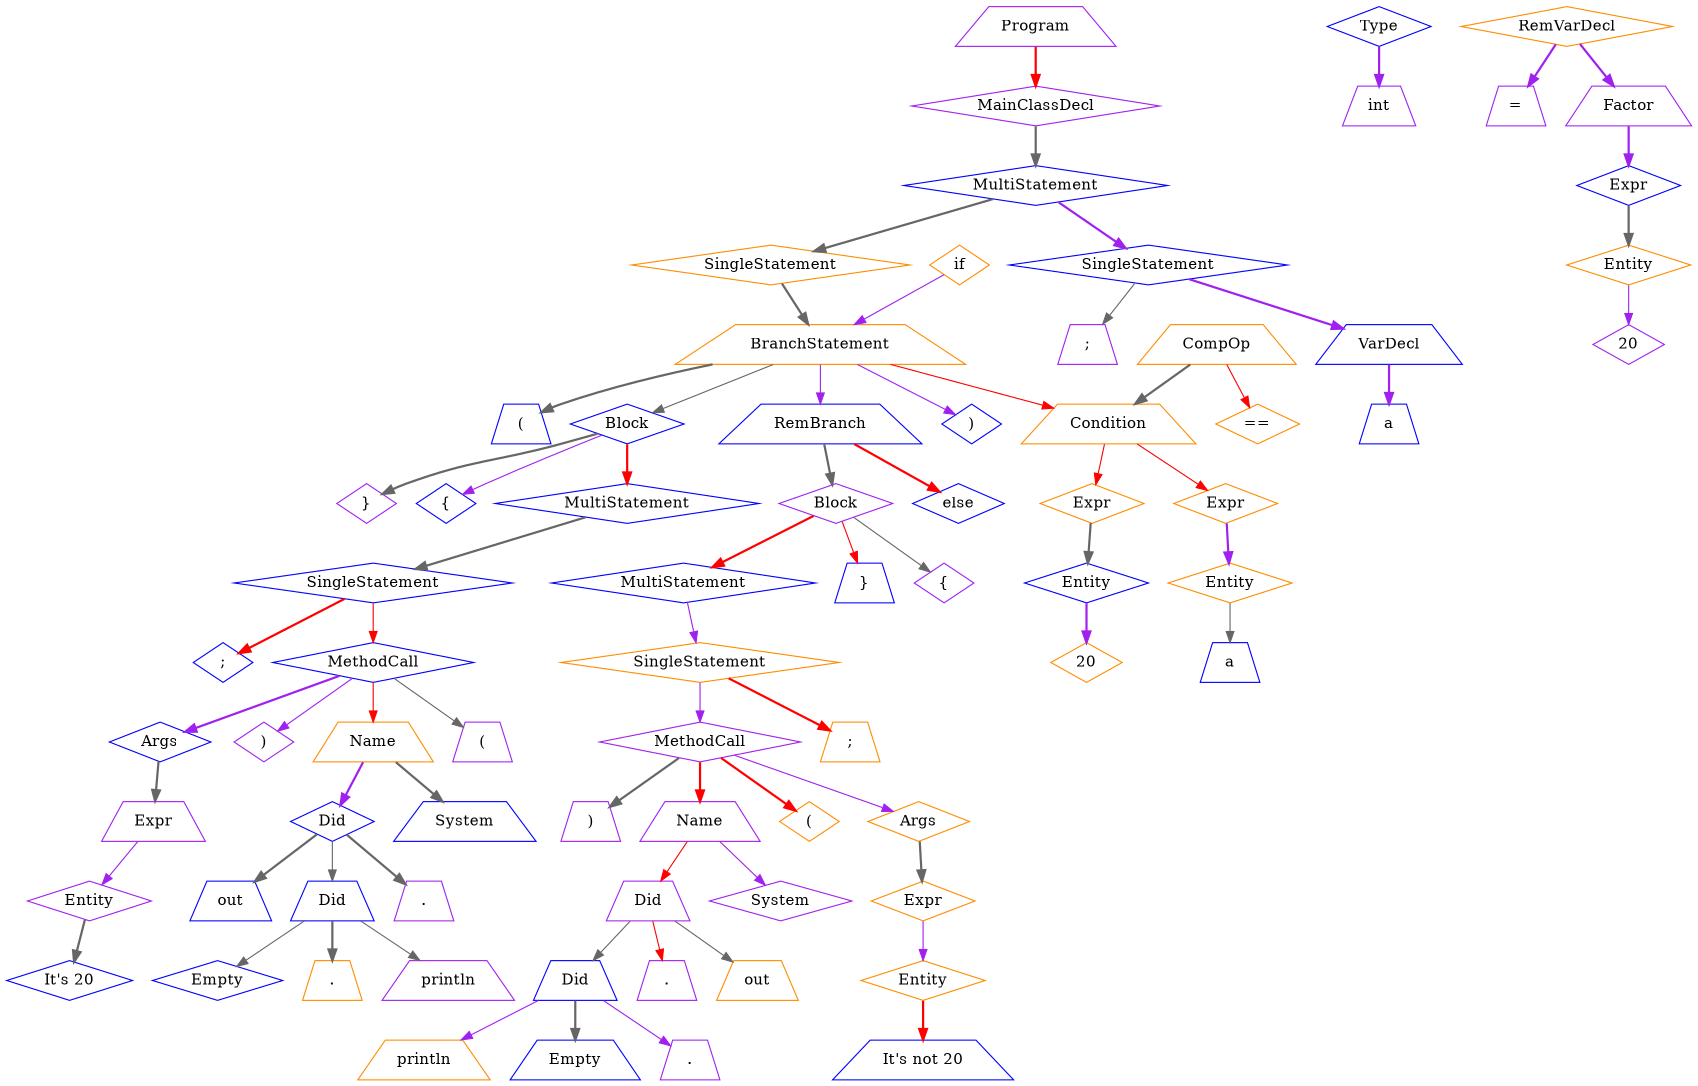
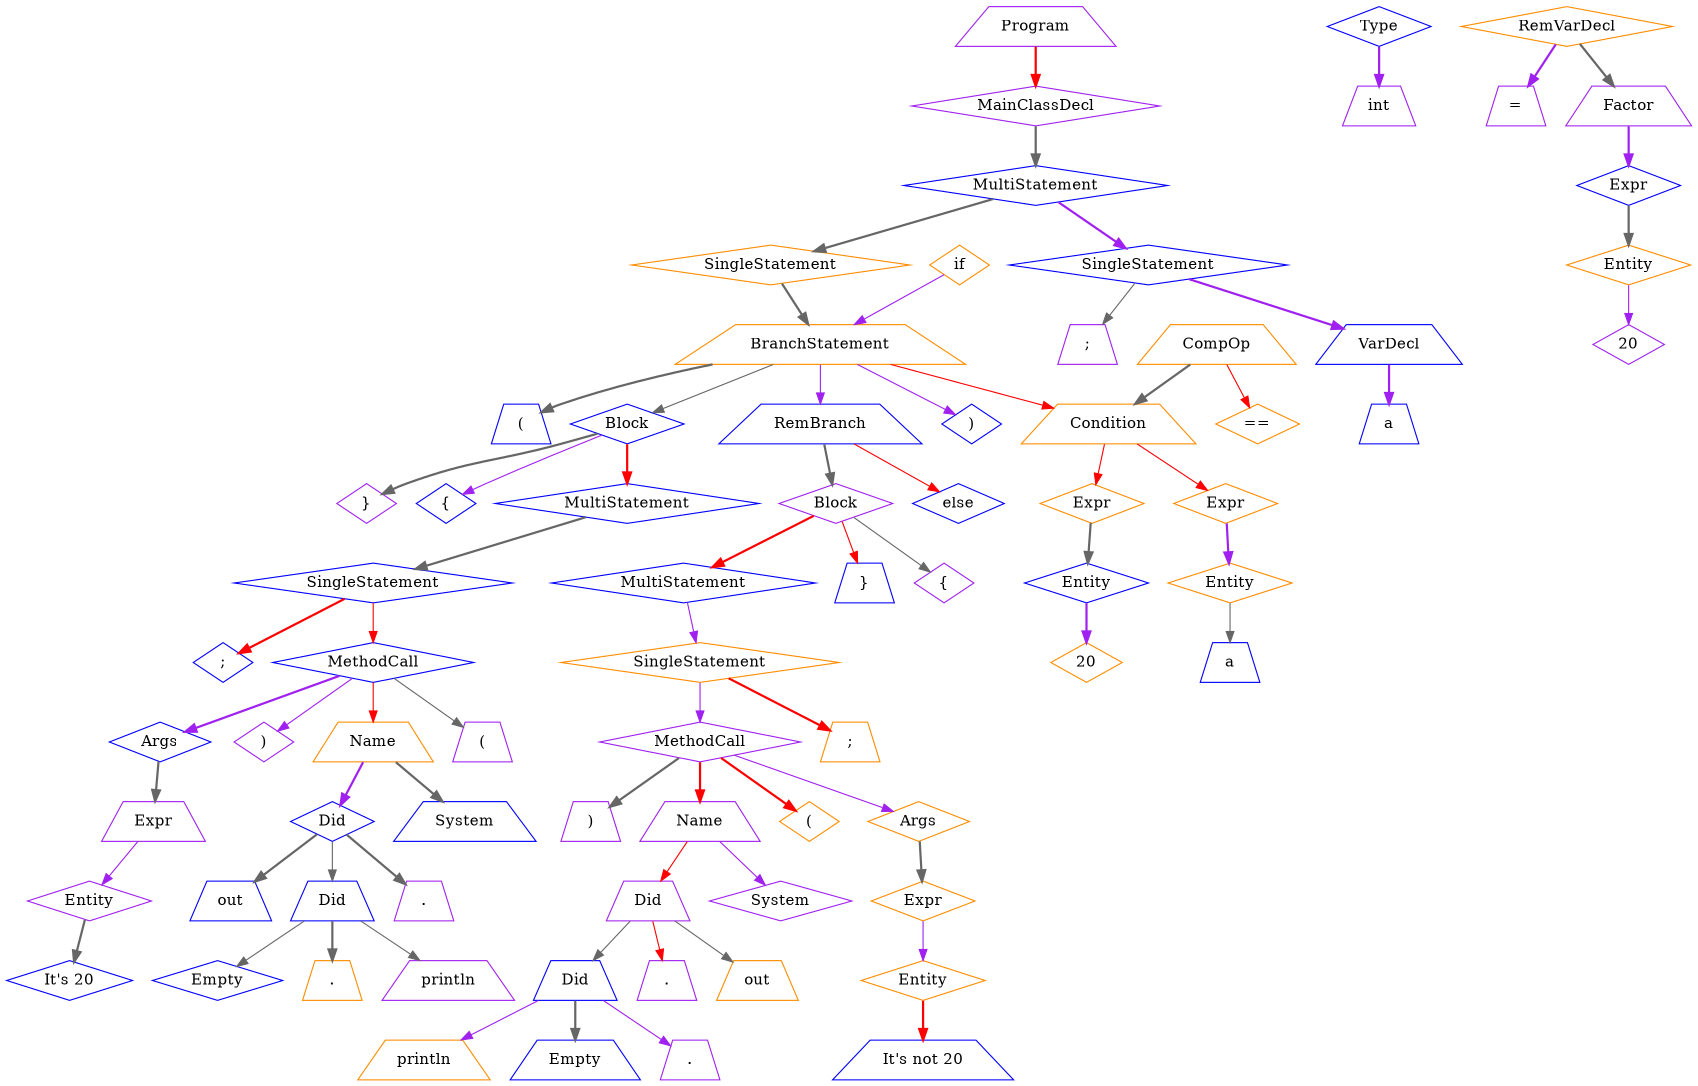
(1593, 61) -> (1593, 61)
(892, 465) -> (892, 465)
